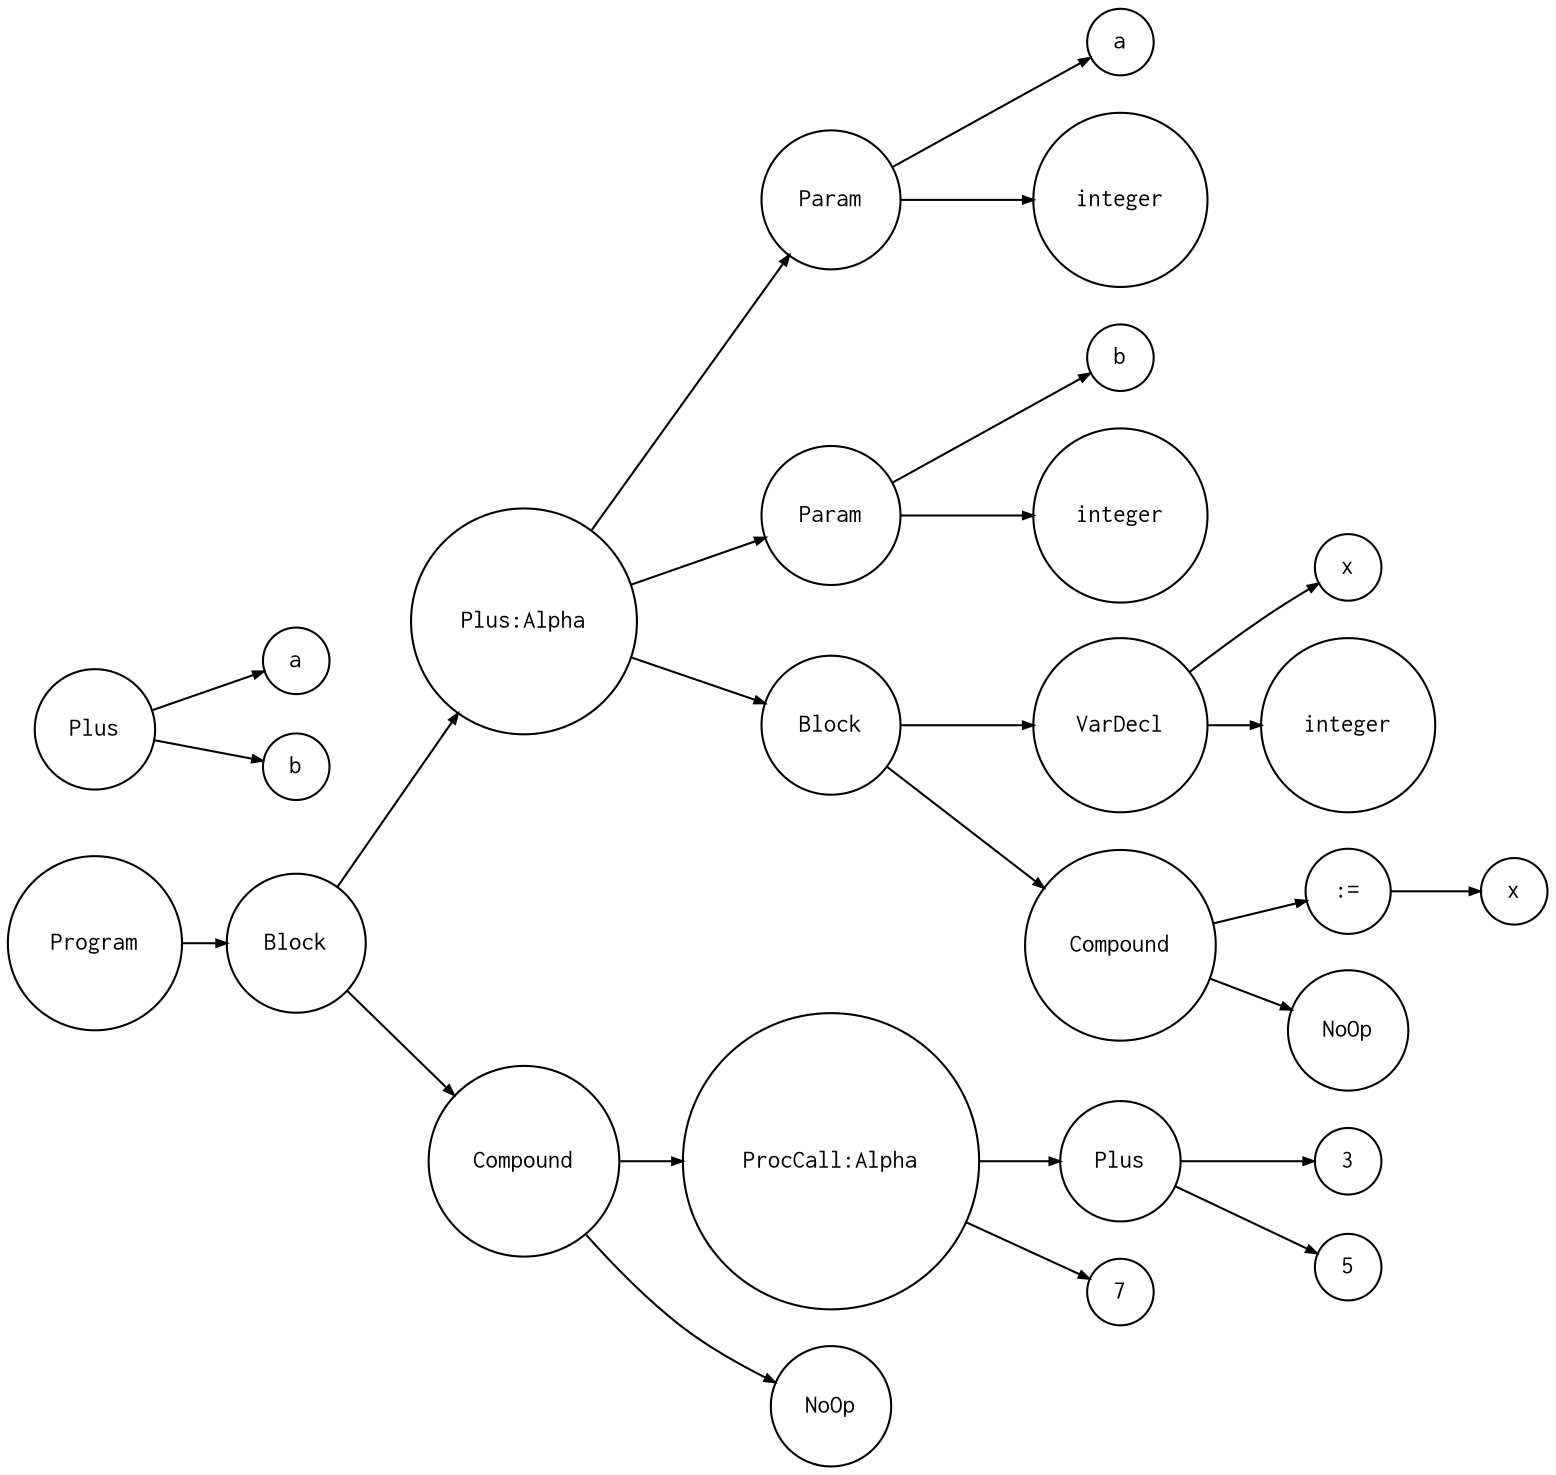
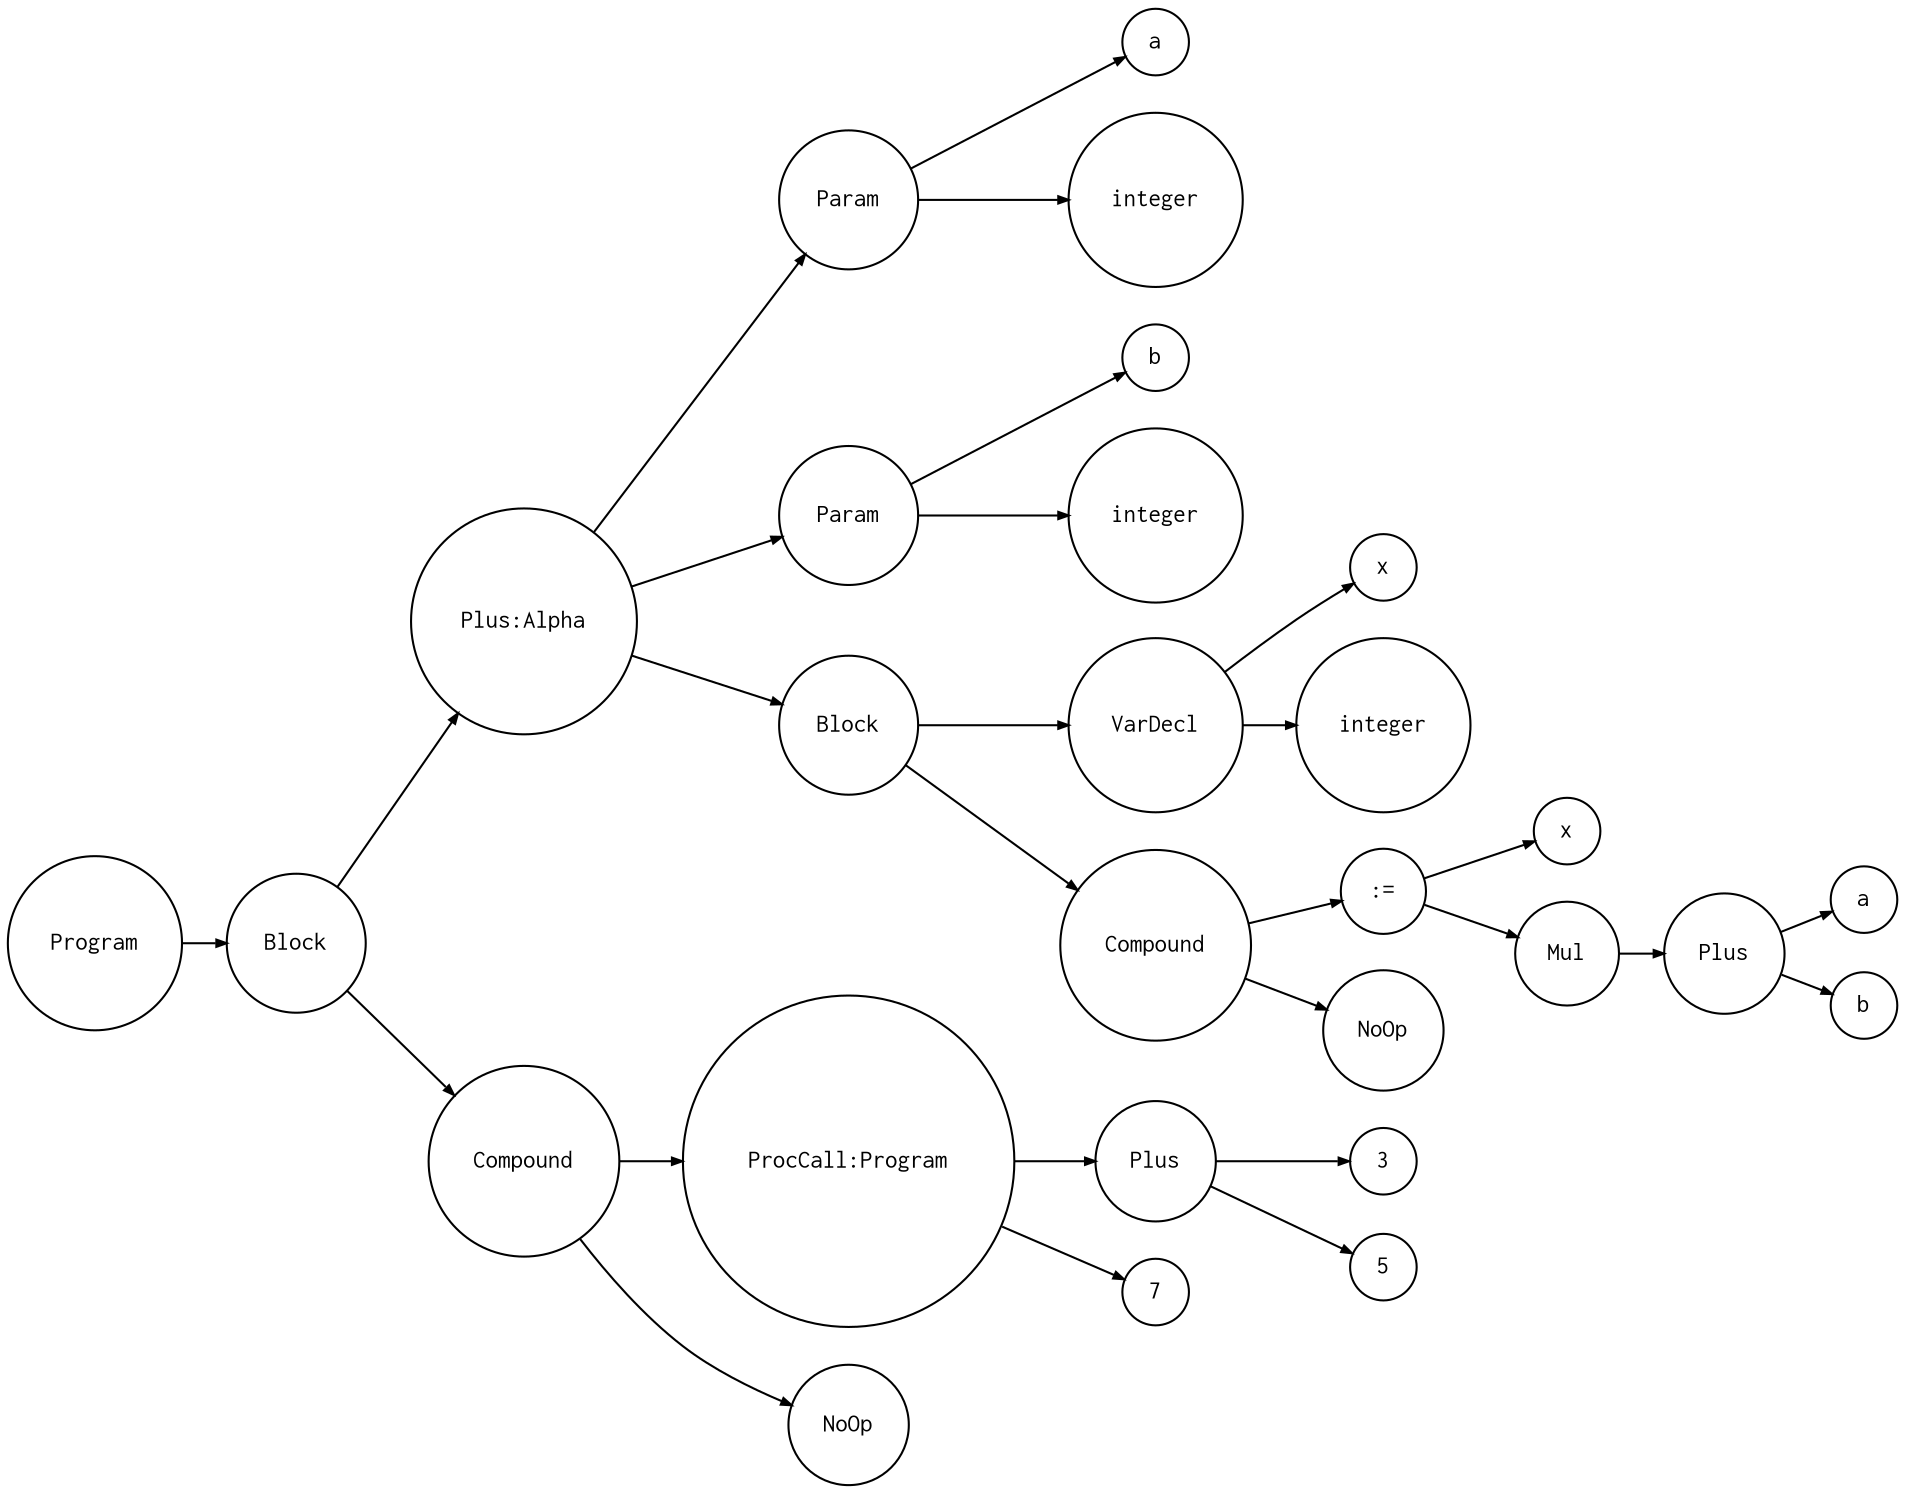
none -> (1567, 954)
(831, 1161) -> (849, 1161)
